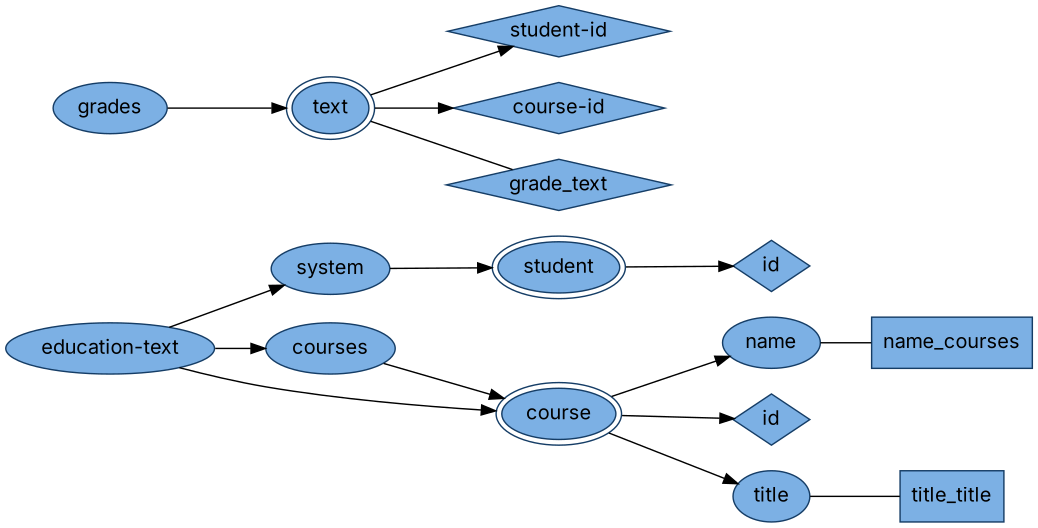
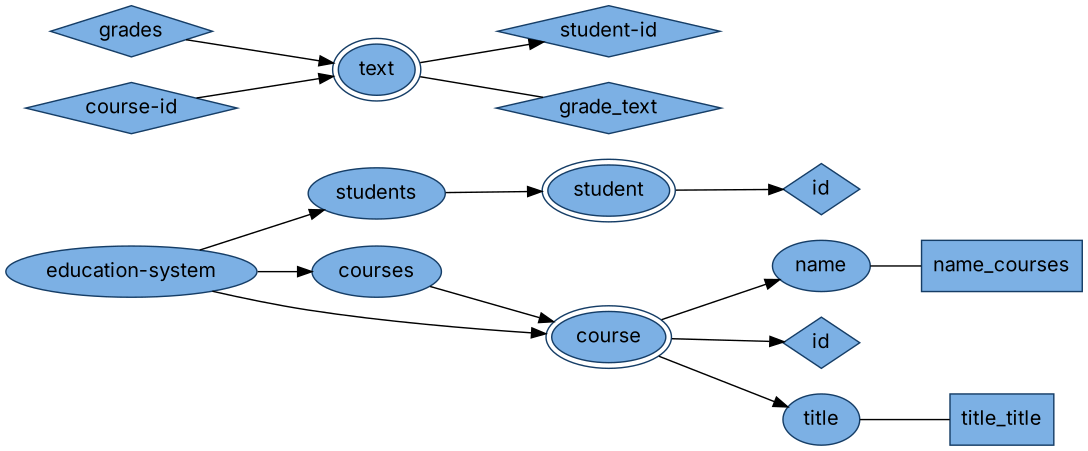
(110, 108) -> (131, 31)
(407, 108) -> (258, 88)
(330, 269) -> (377, 193)
(110, 348) -> (131, 272)
